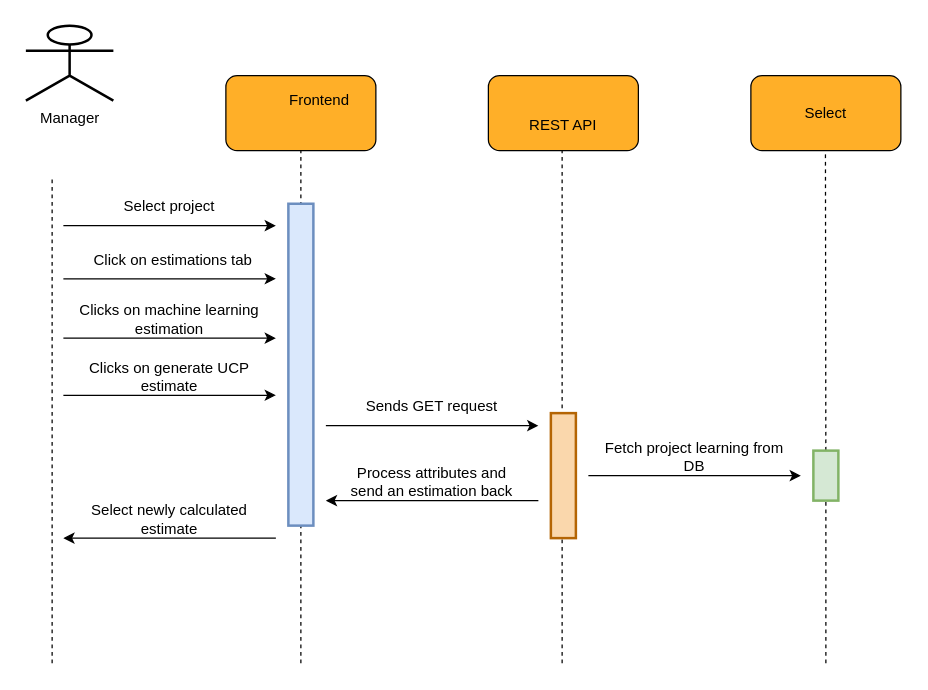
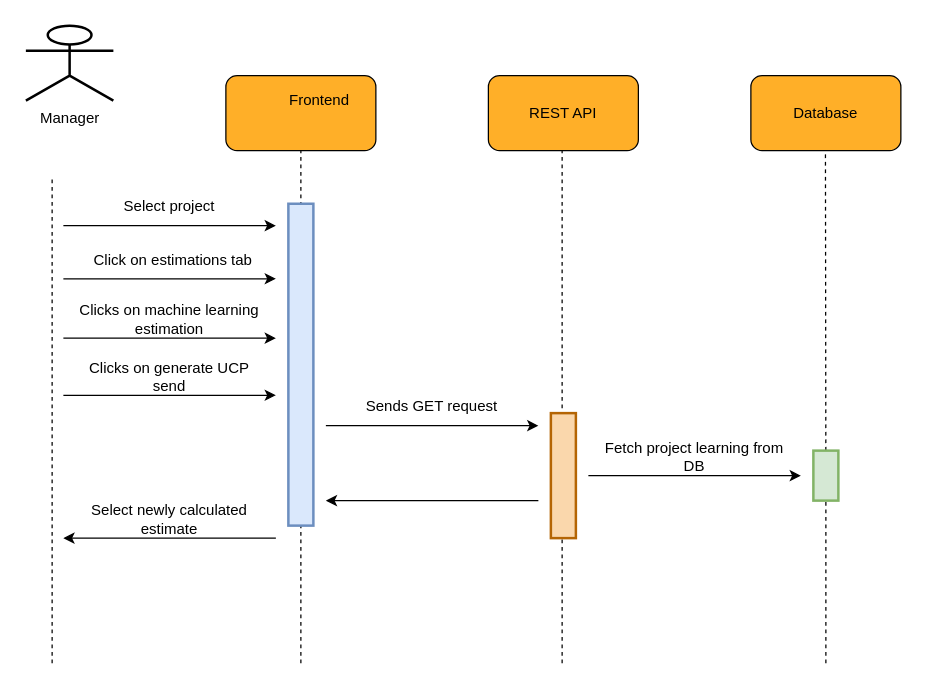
(826, 113) -> (826, 113)
(563, 126) -> (563, 113)
(169, 377) -> (169, 377)
(432, 482) -> none
